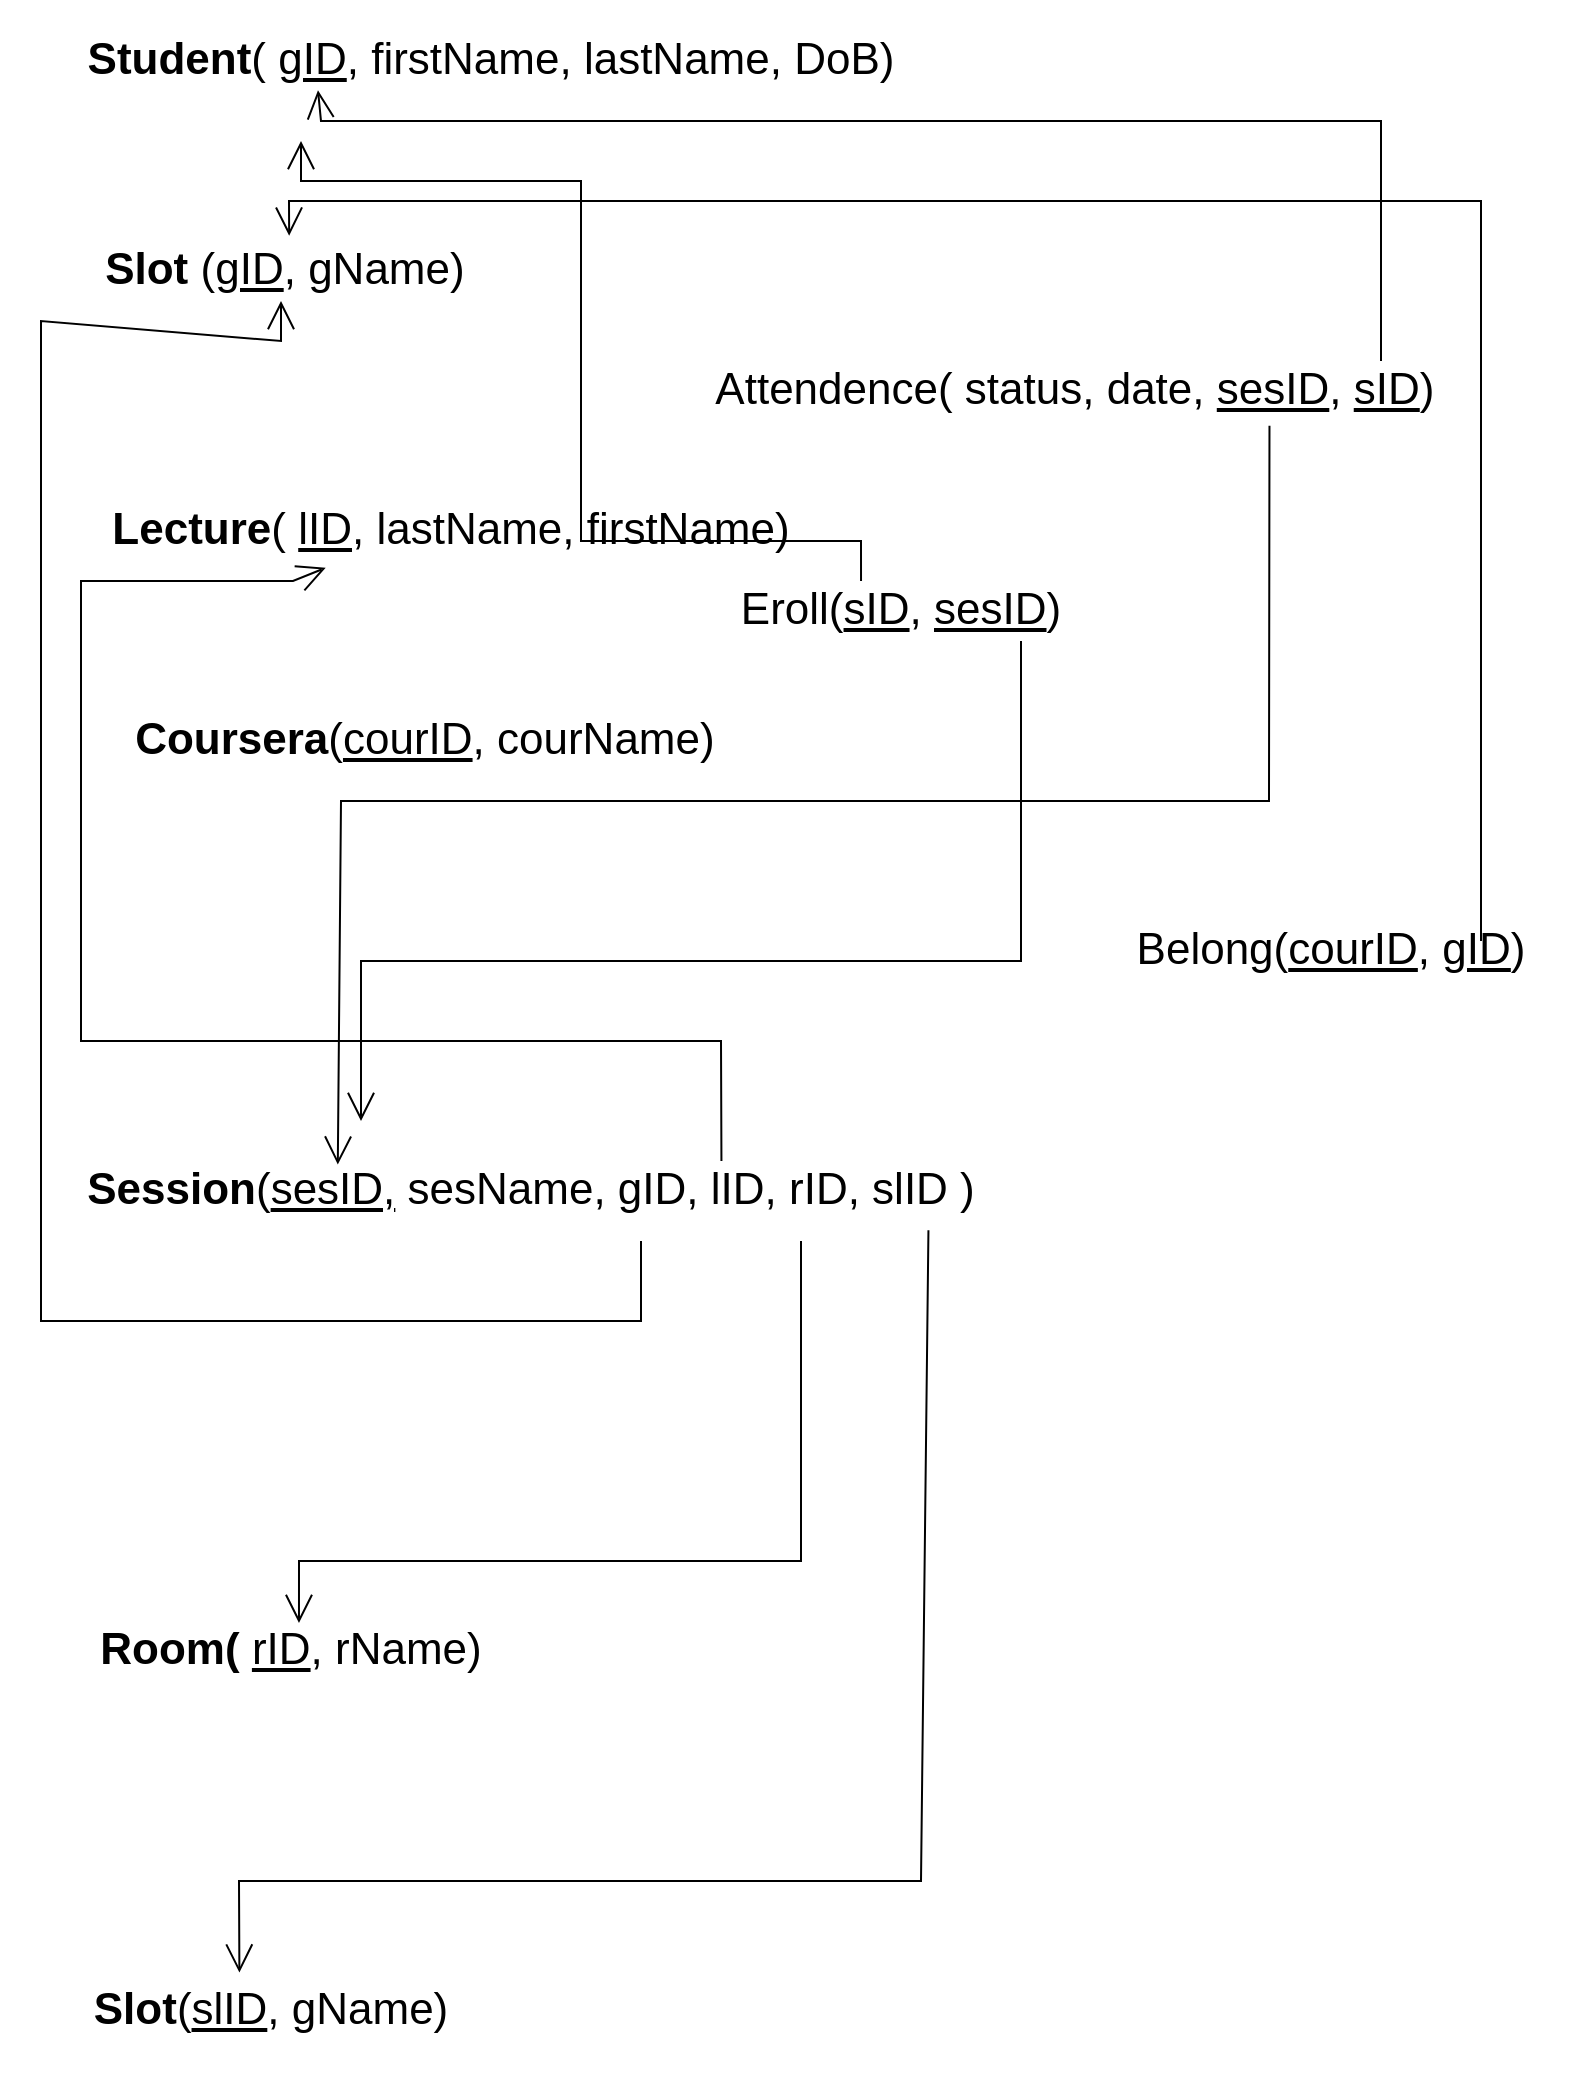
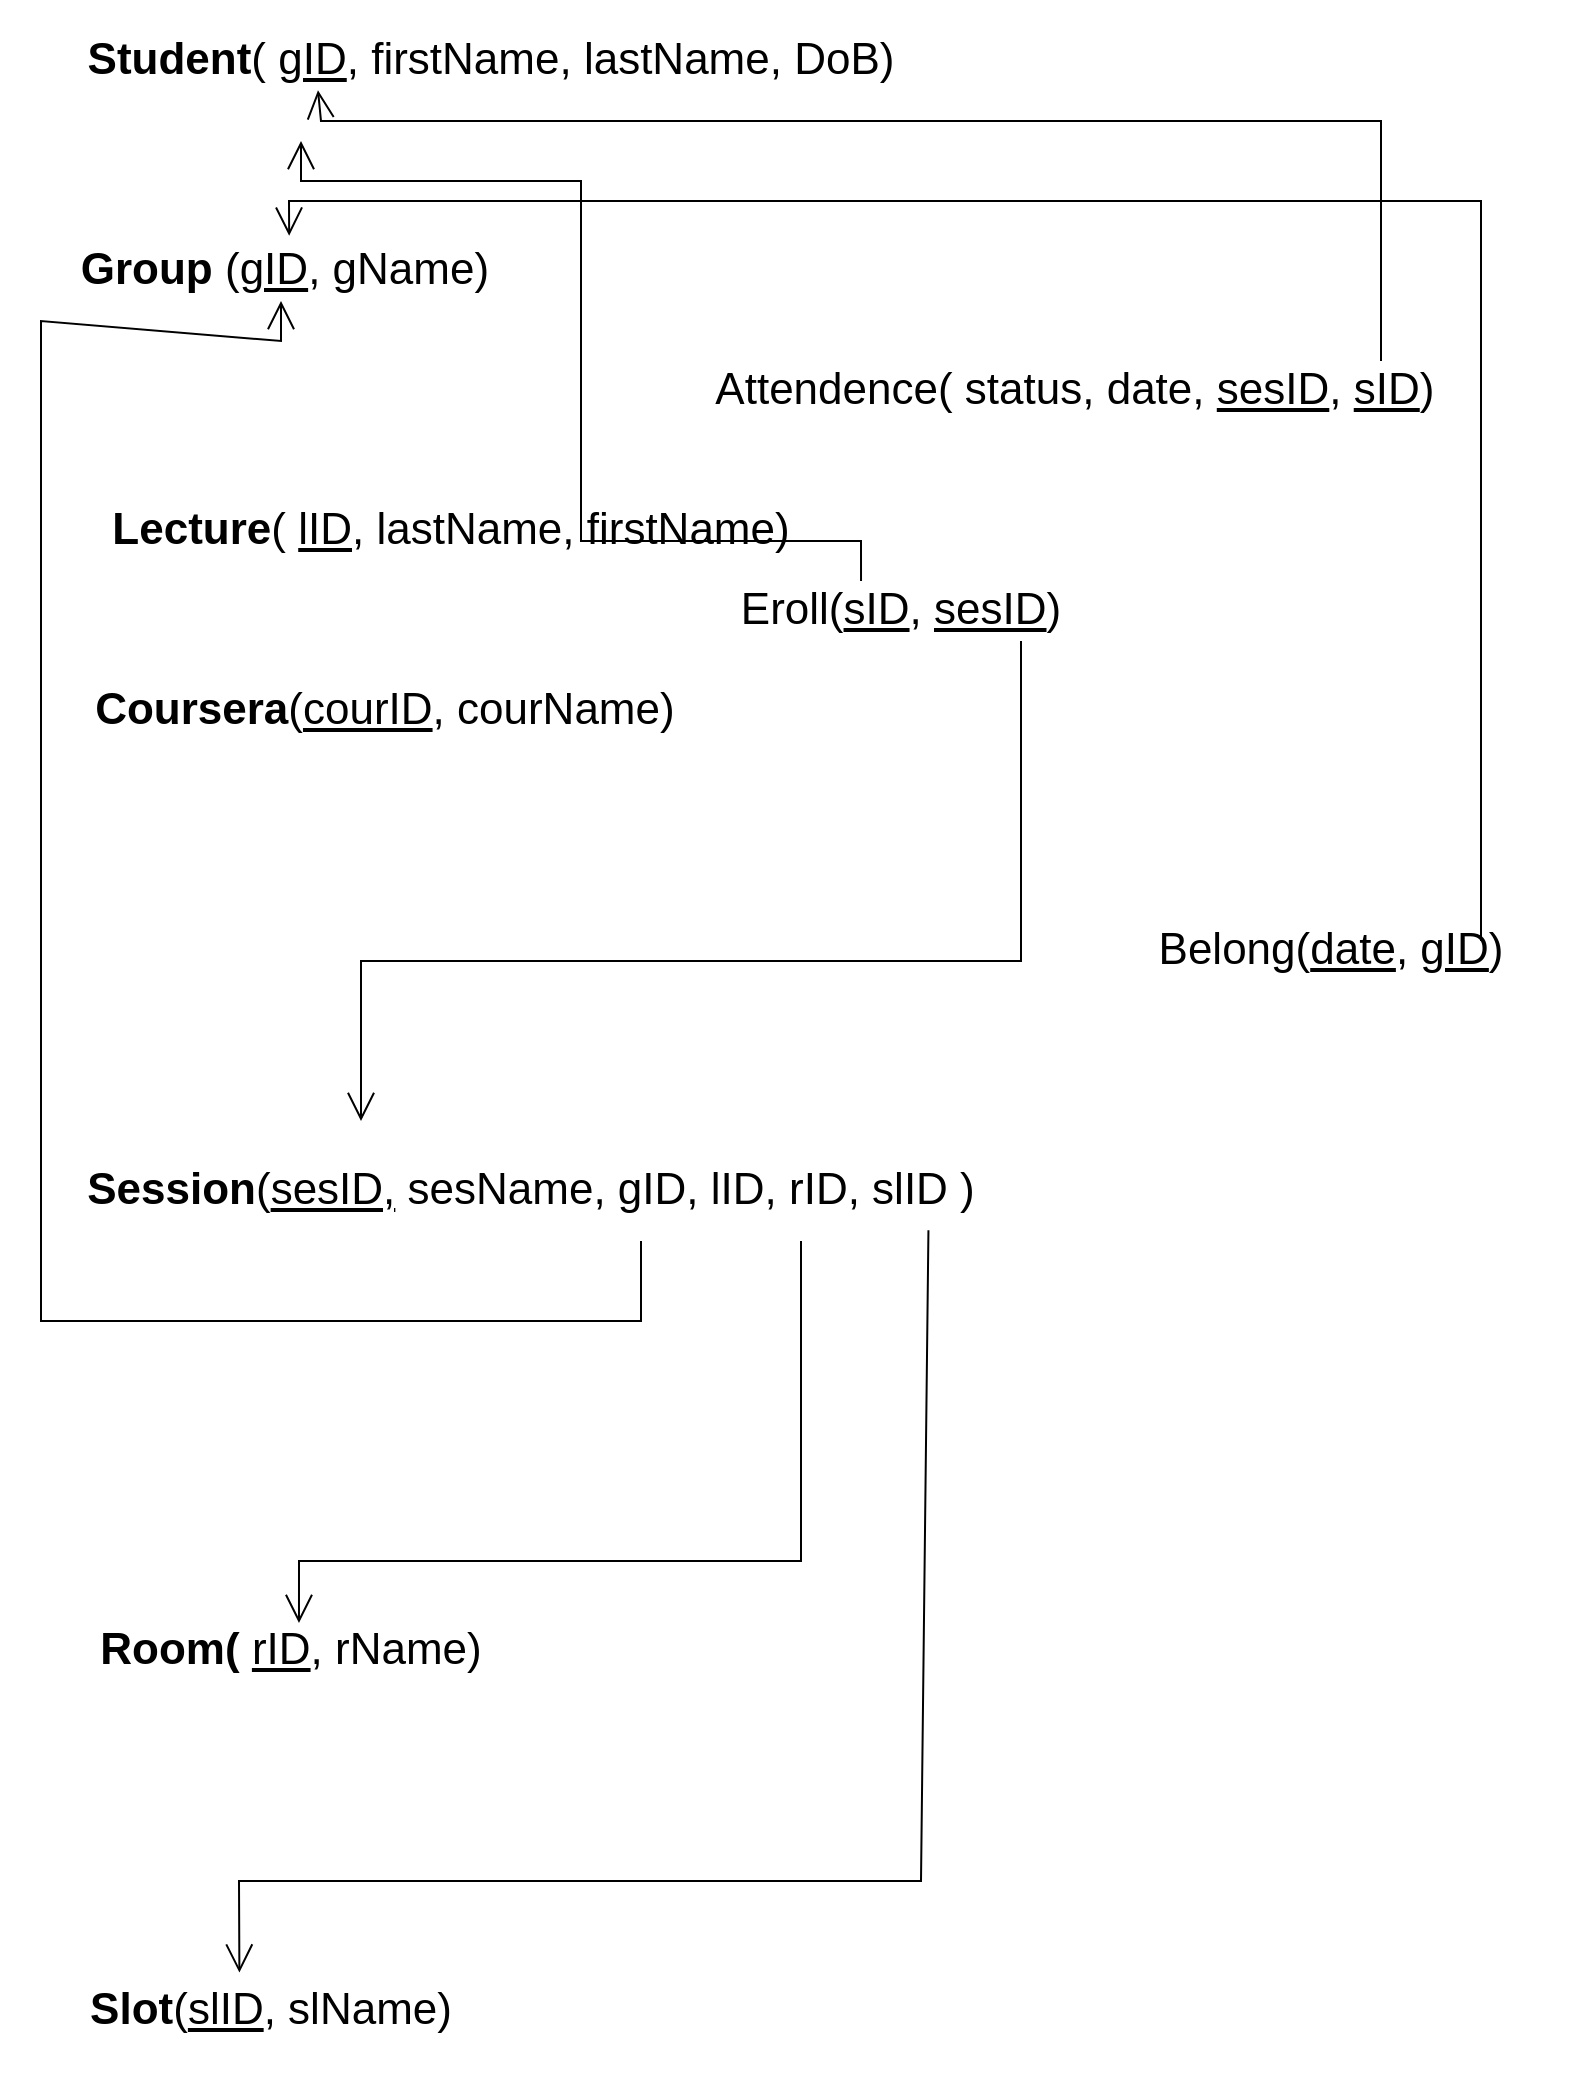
(292, 271) -> (292, 271)
(431, 741) -> (391, 711)
(813, 801) -> none
(1332, 951) -> (1332, 951)
(110, 1041) -> none
(272, 2011) -> (272, 2011)
